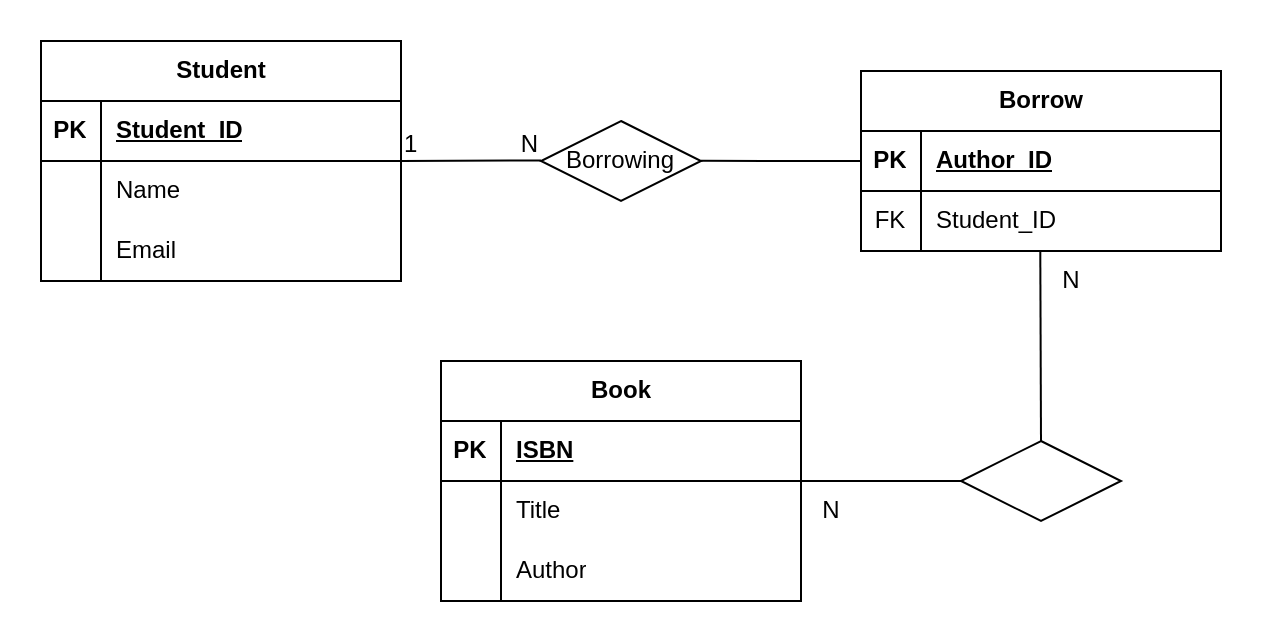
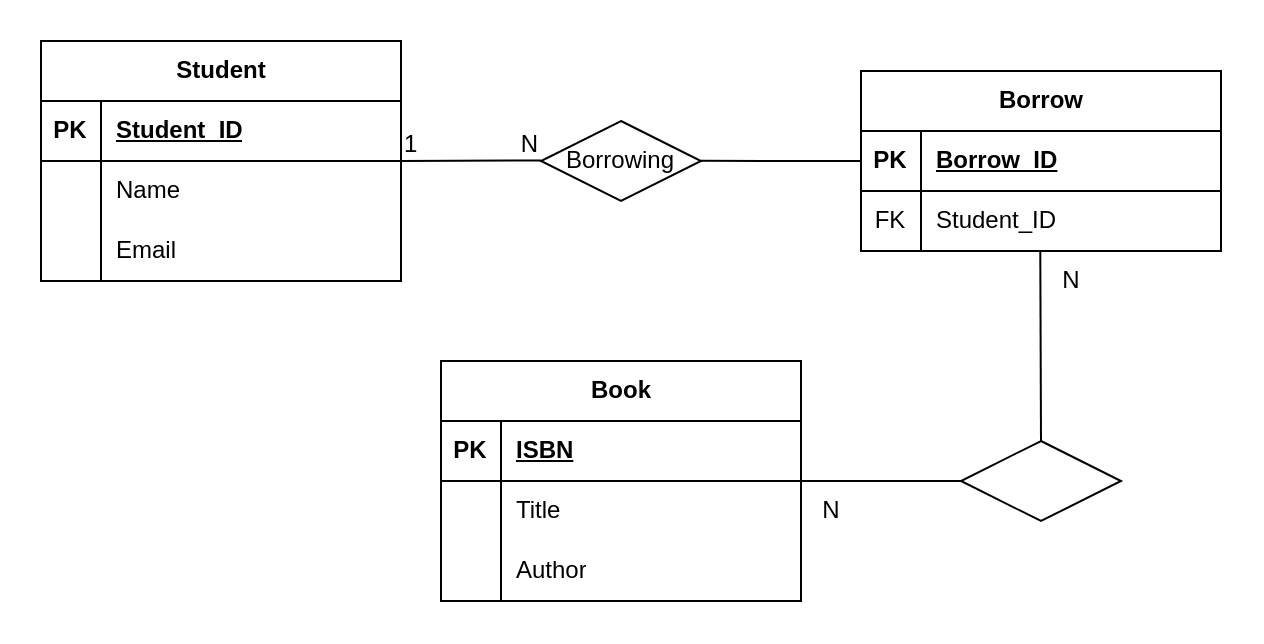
(997, 161) -> (997, 161)
